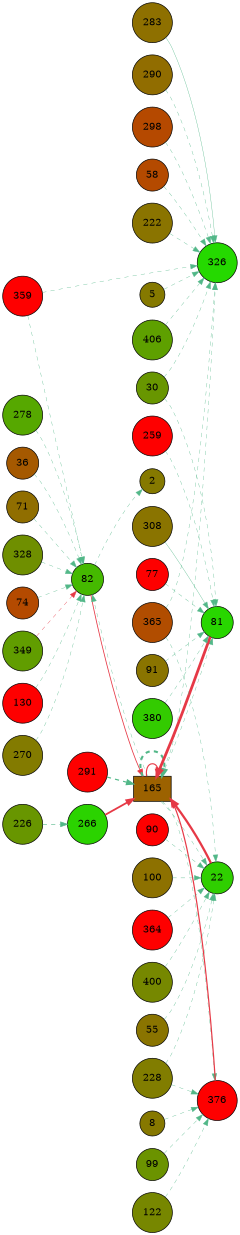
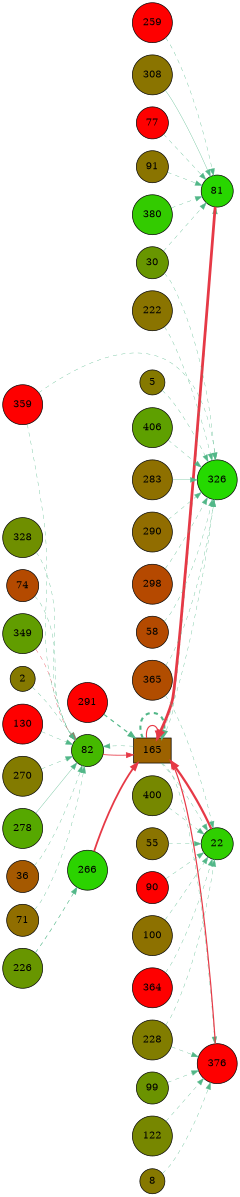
(61, 485) -> (54, 791)
(114, 528) -> (53, 710)
